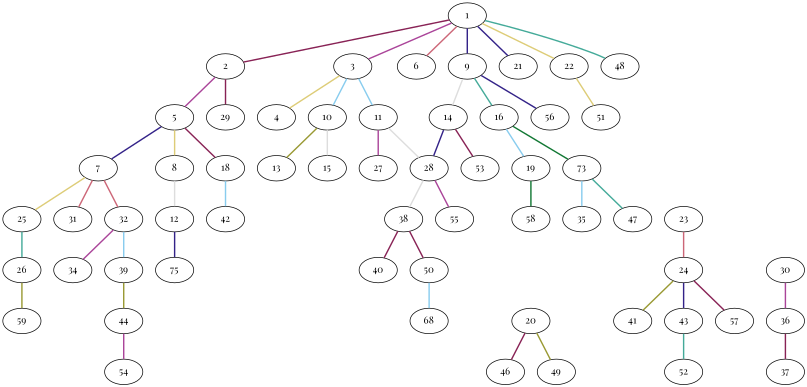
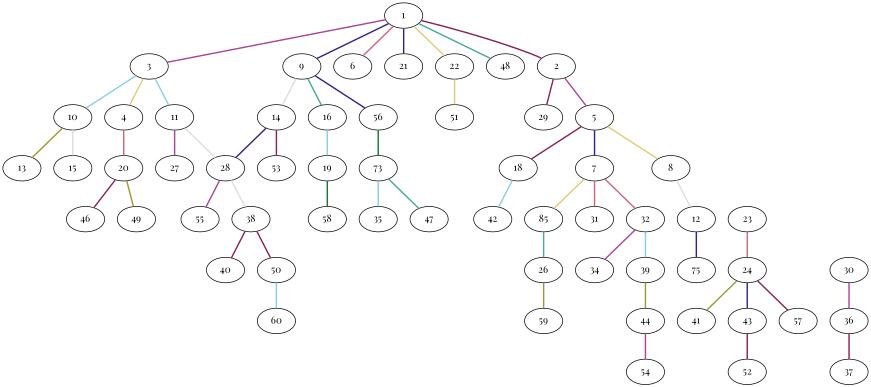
none -> (124, 143)
(540, 143) -> (378, 143)
(22, 219) -> (544, 219)
(429, 321) -> (276, 321)
(684, 346) -> (747, 346)
